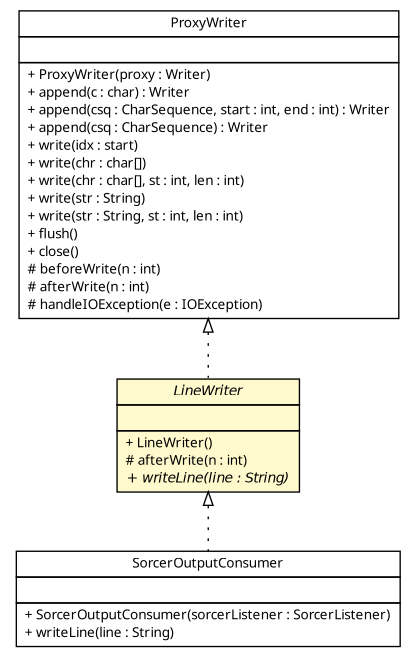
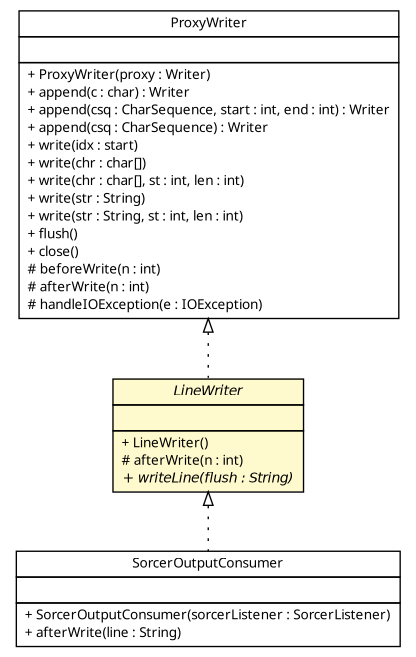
(208, 478) -> (208, 478)
(100, 633) -> (103, 633)
